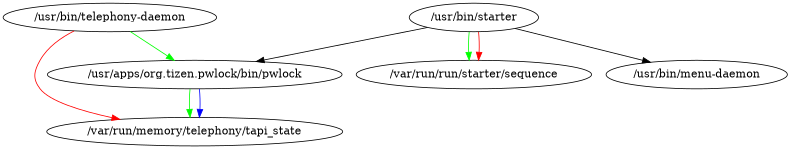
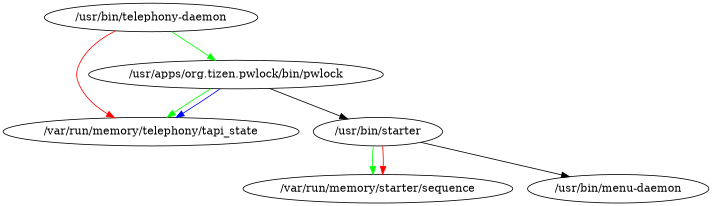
(346, 44) -> (305, 102)
(474, 75) -> (378, 189)
